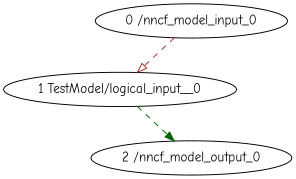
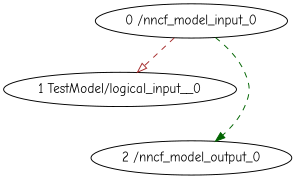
(152, 120) -> (249, 85)
